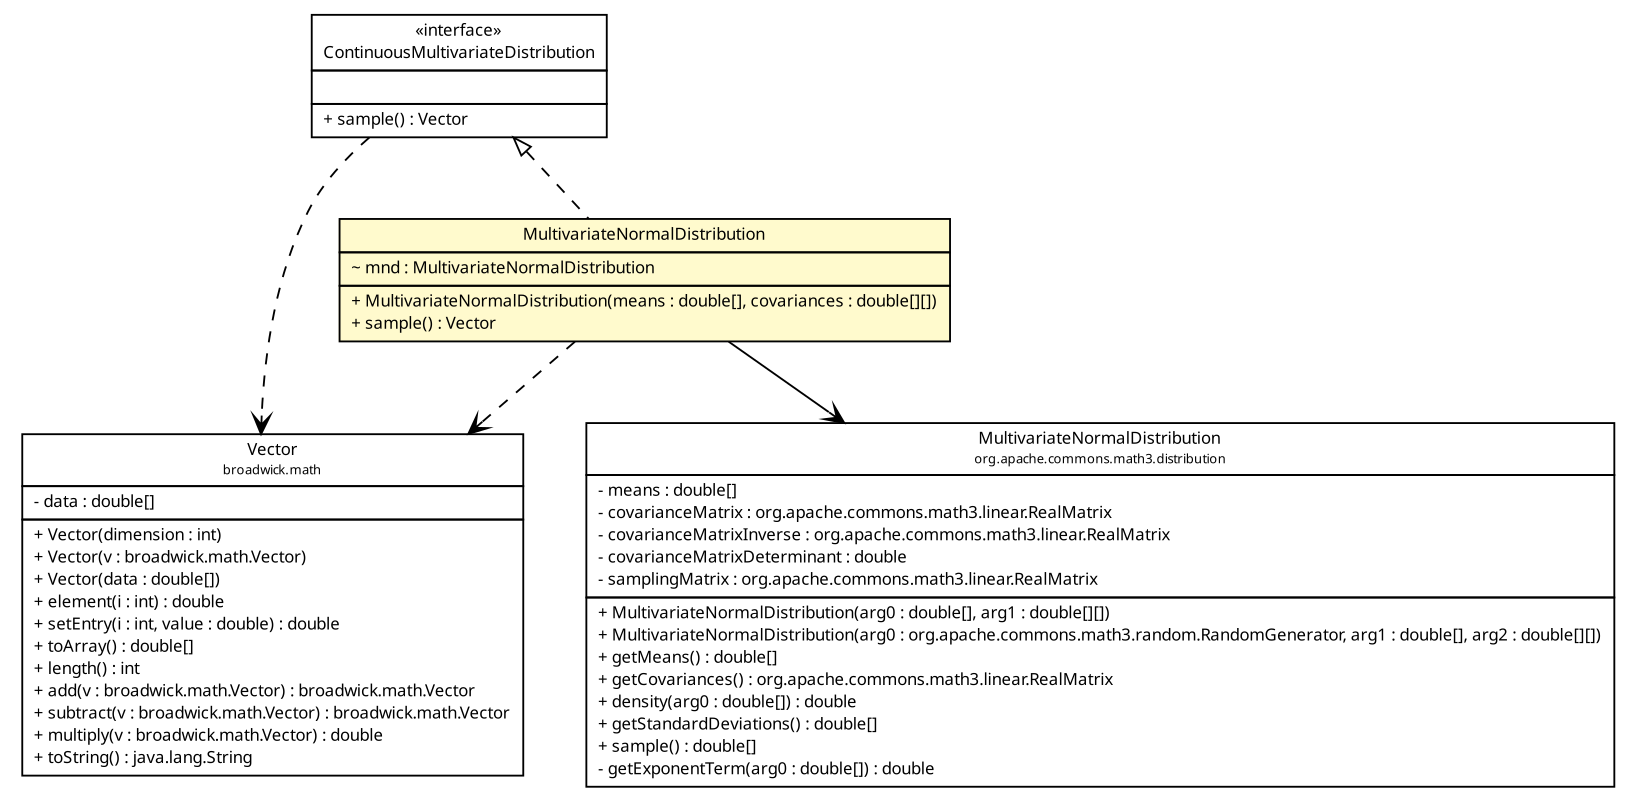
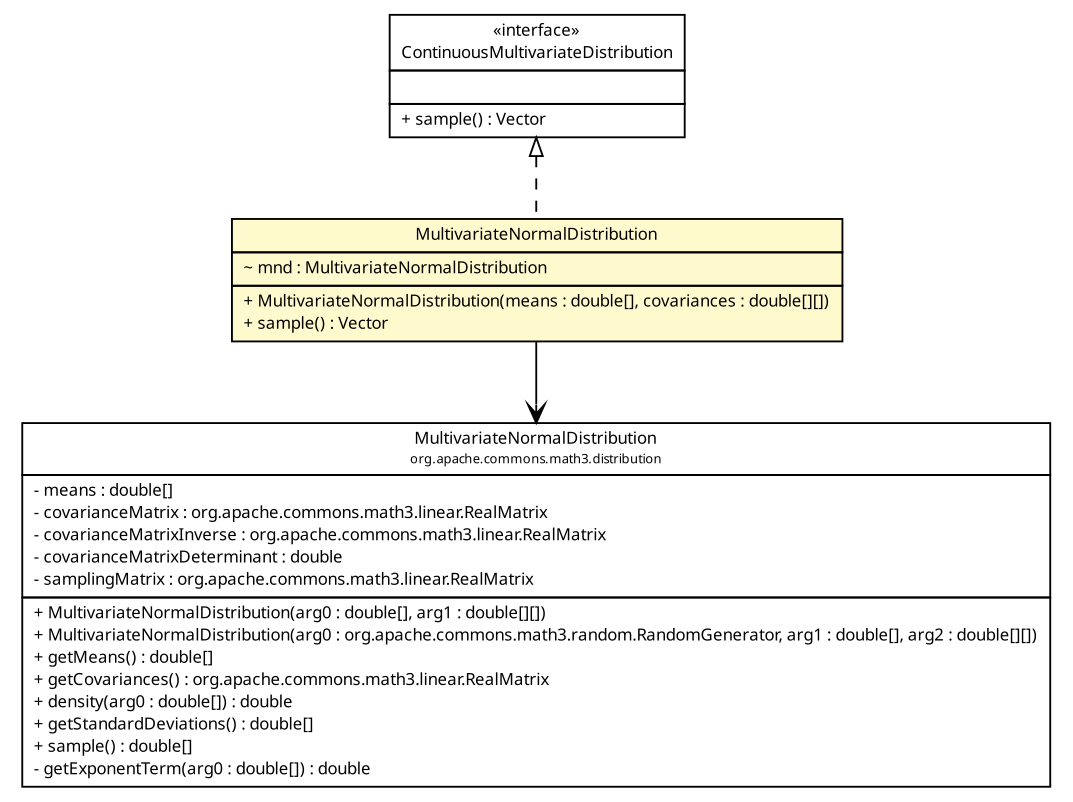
(273, 605) -> none
